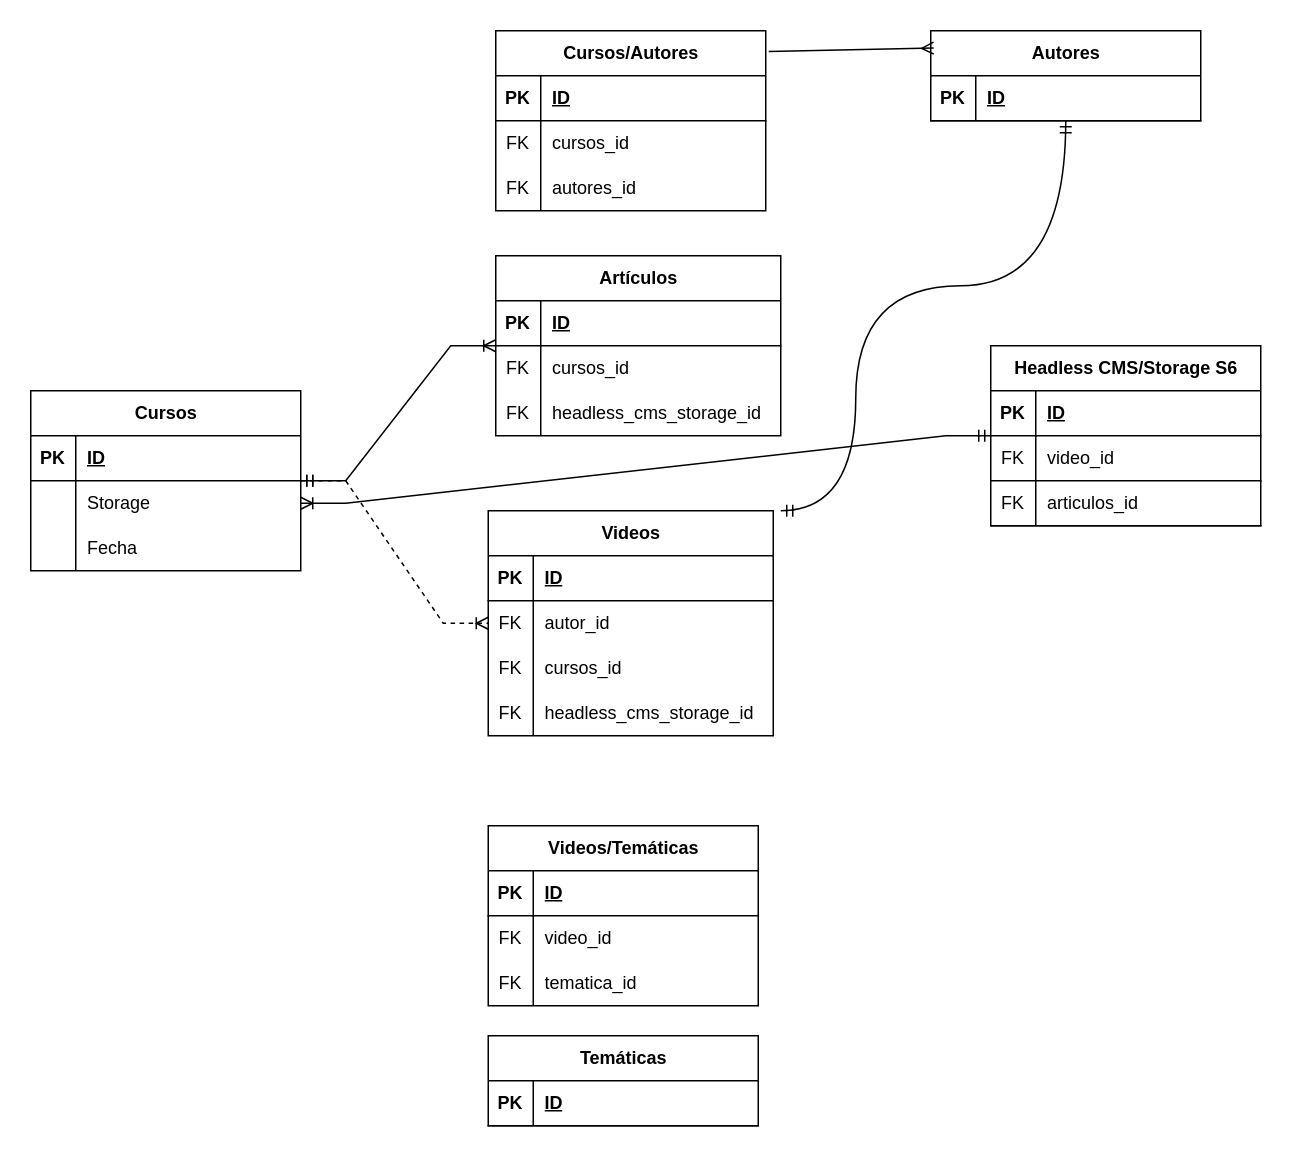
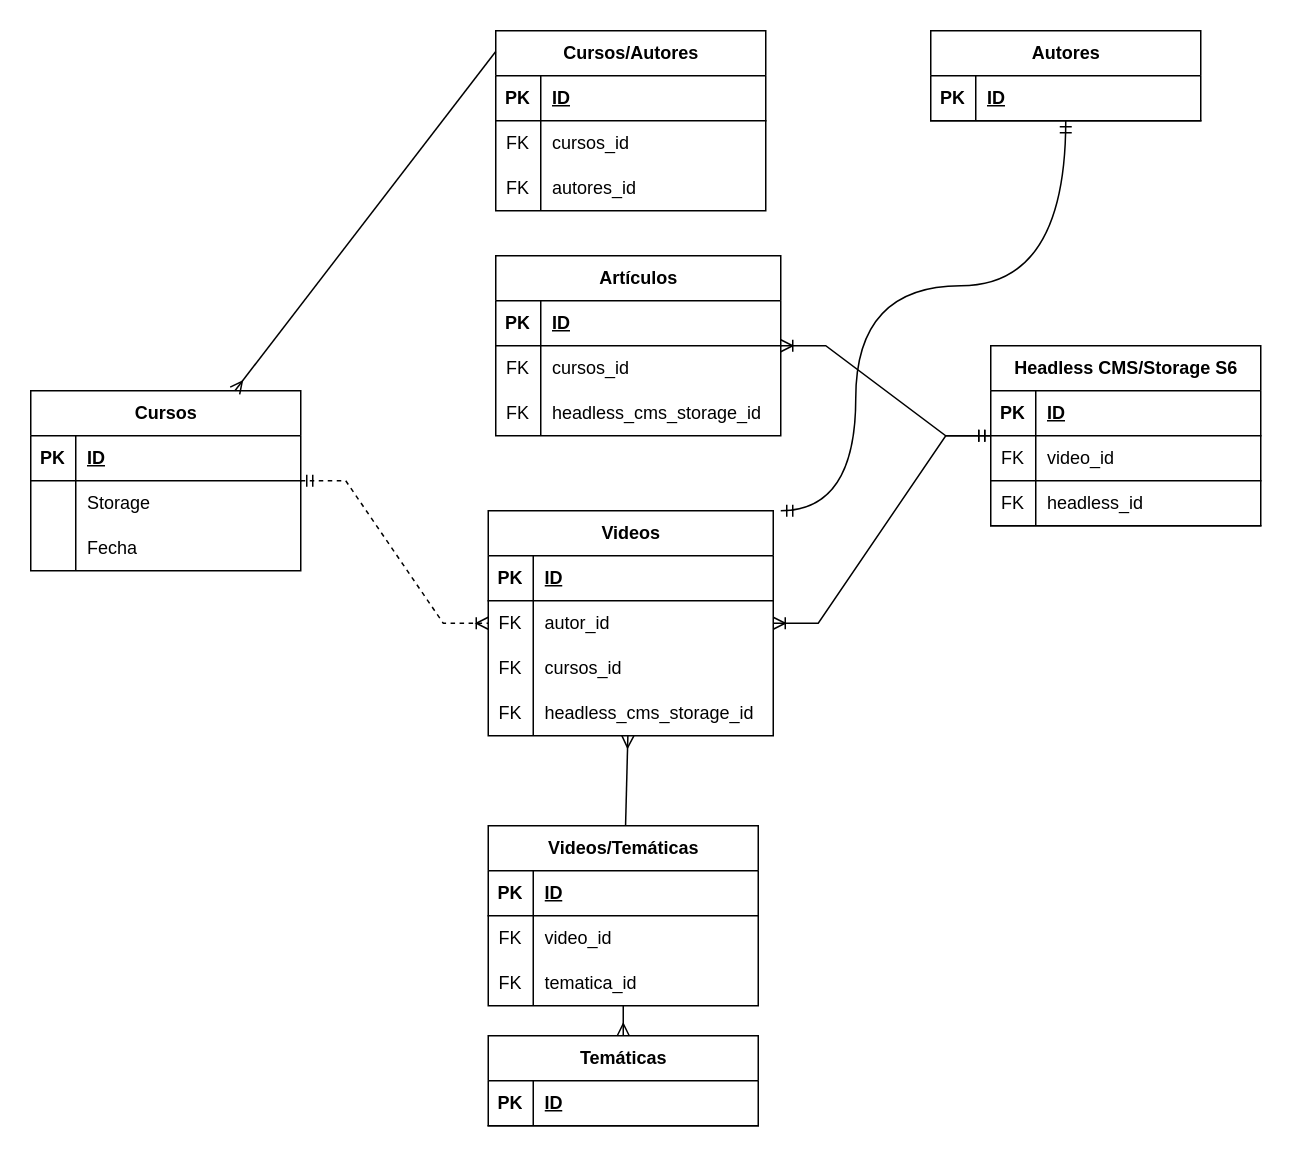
(851, 50) -> none
none -> (366, 221)
(412, 395) -> none
(622, 472) -> (867, 377)
(1101, 503) -> (1099, 503)
none -> (870, 547)
none -> (627, 782)
none -> (623, 1022)
